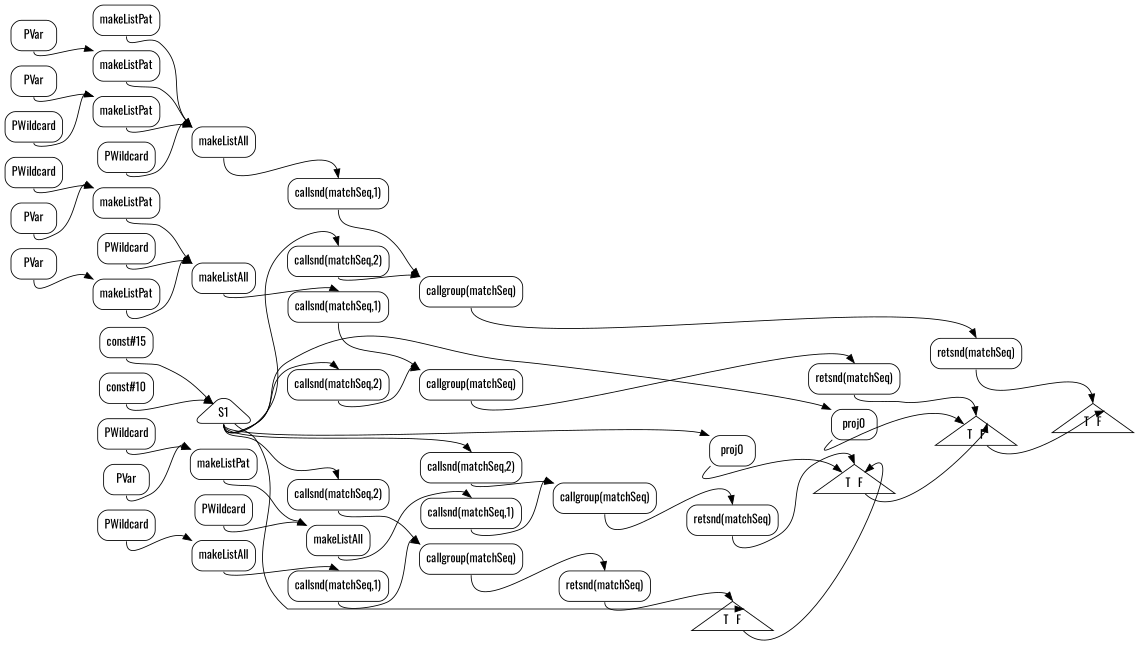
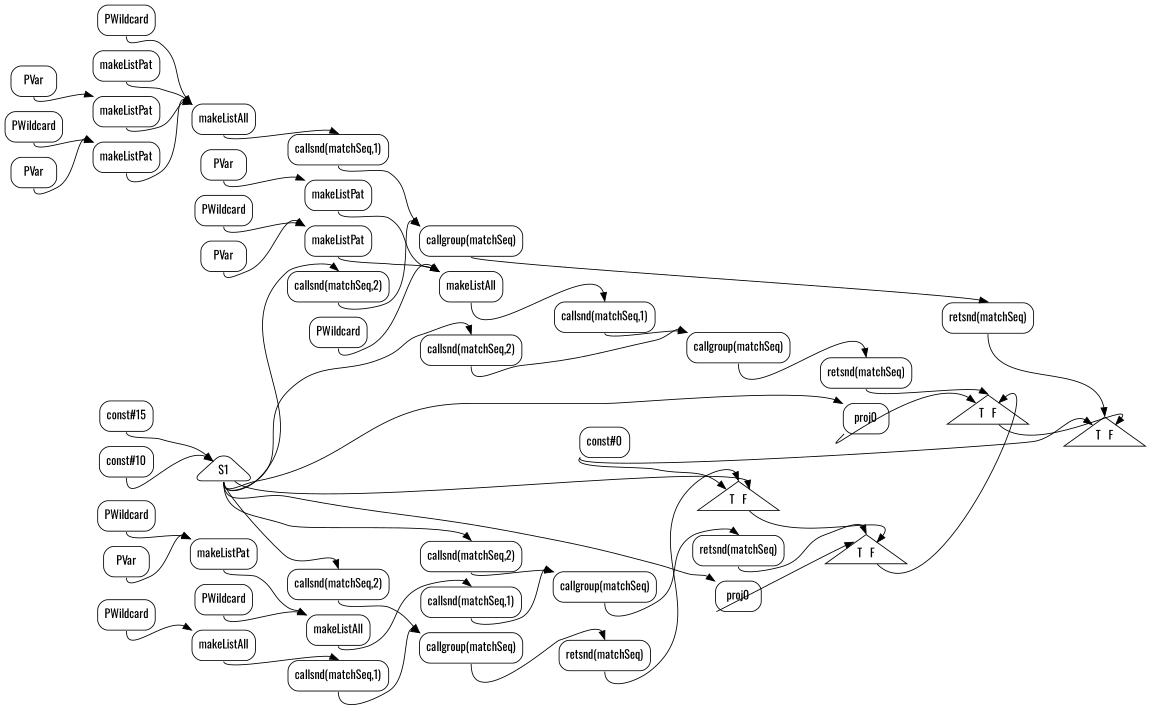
none -> (605, 442)
